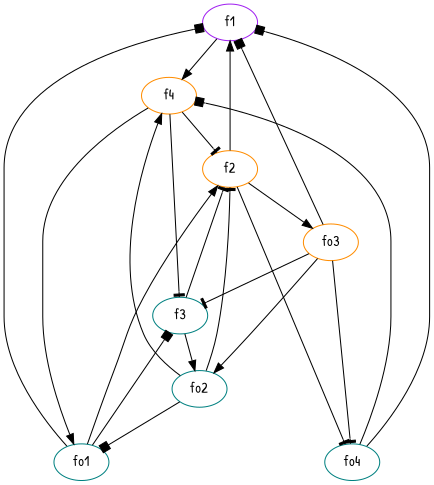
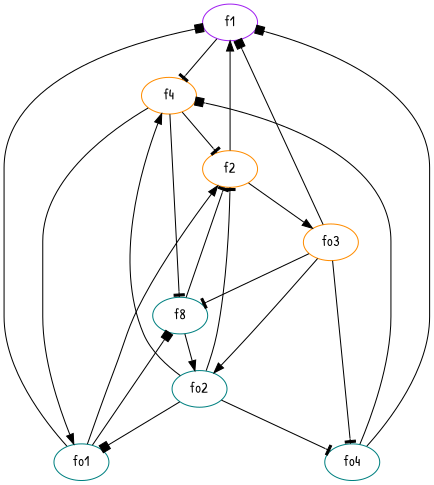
(201, 57) -> (201, 57)
(290, 313) -> (273, 424)
(180, 316) -> (180, 316)
